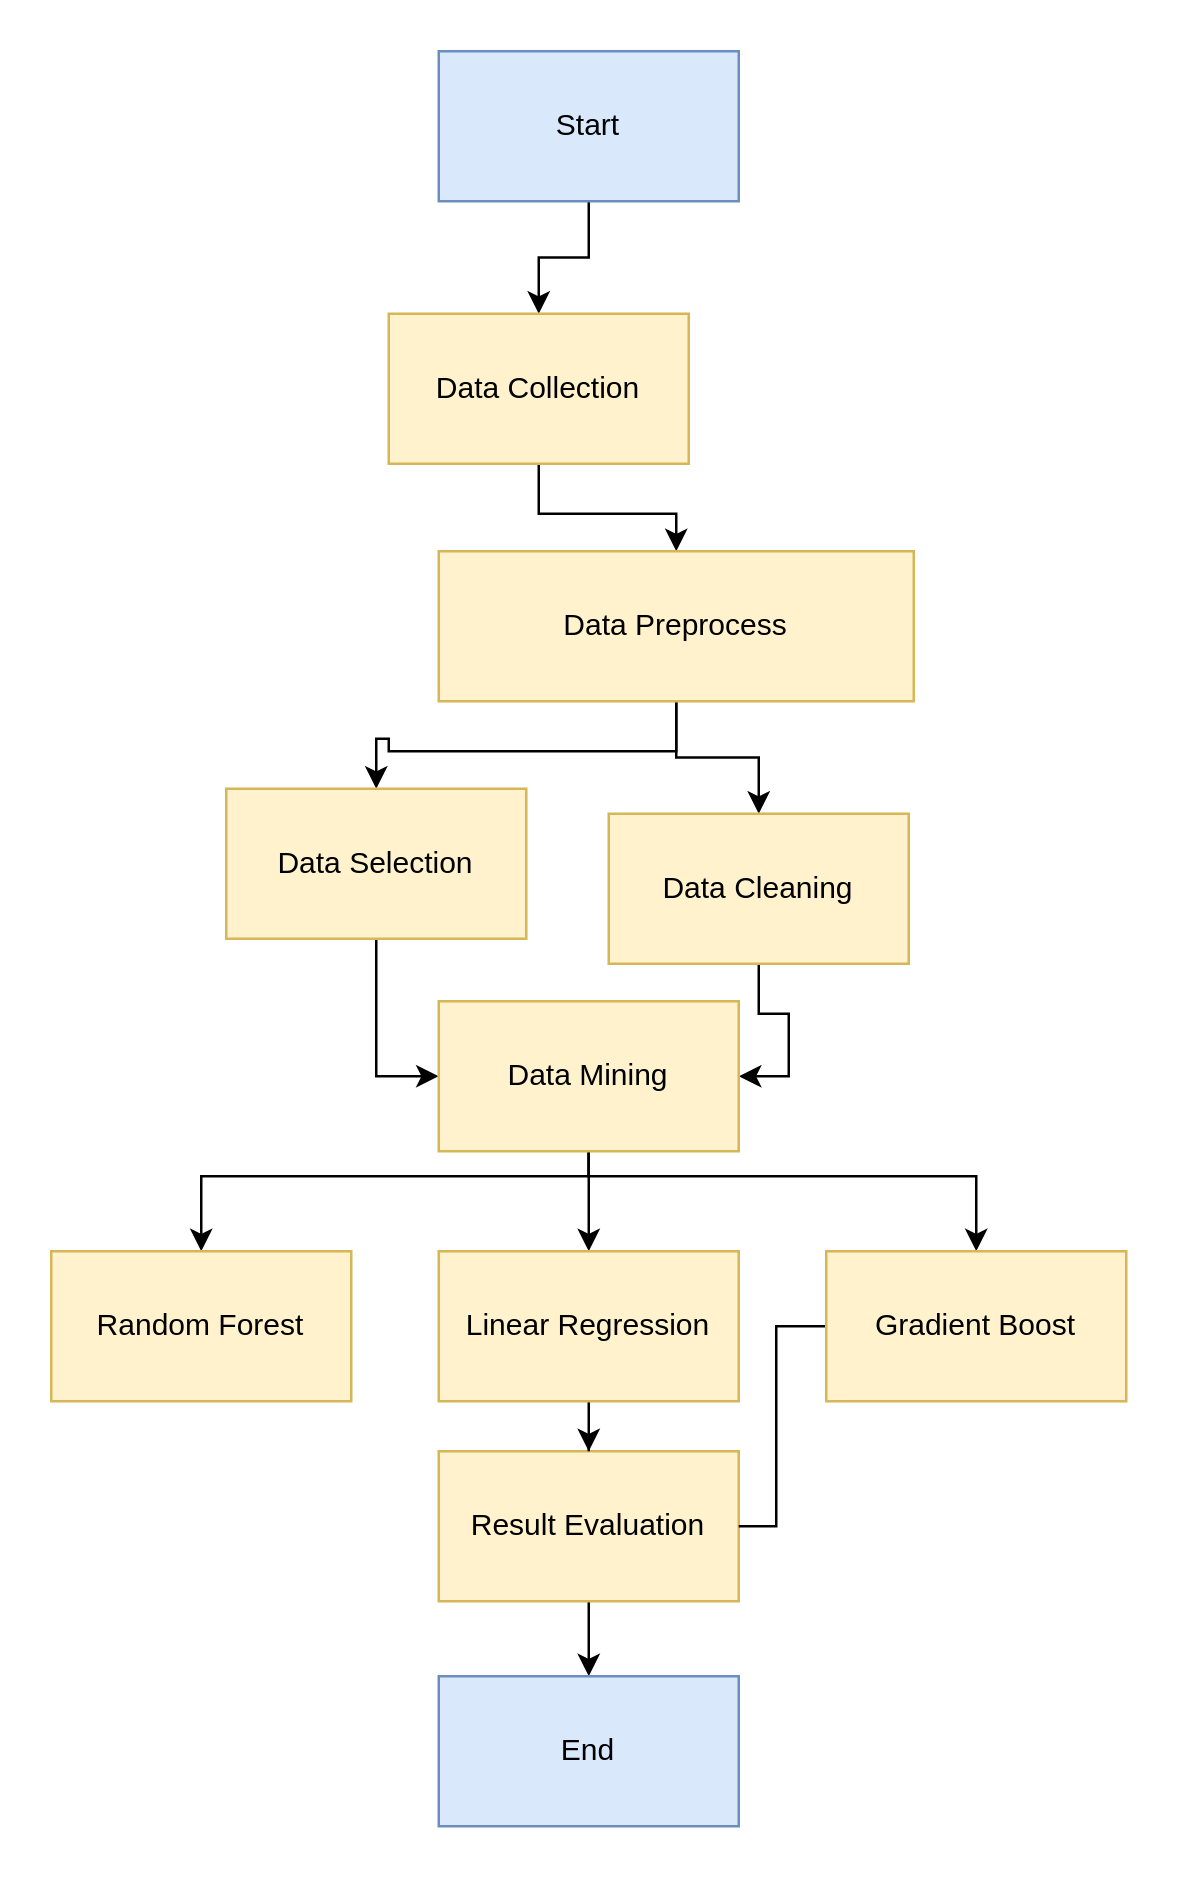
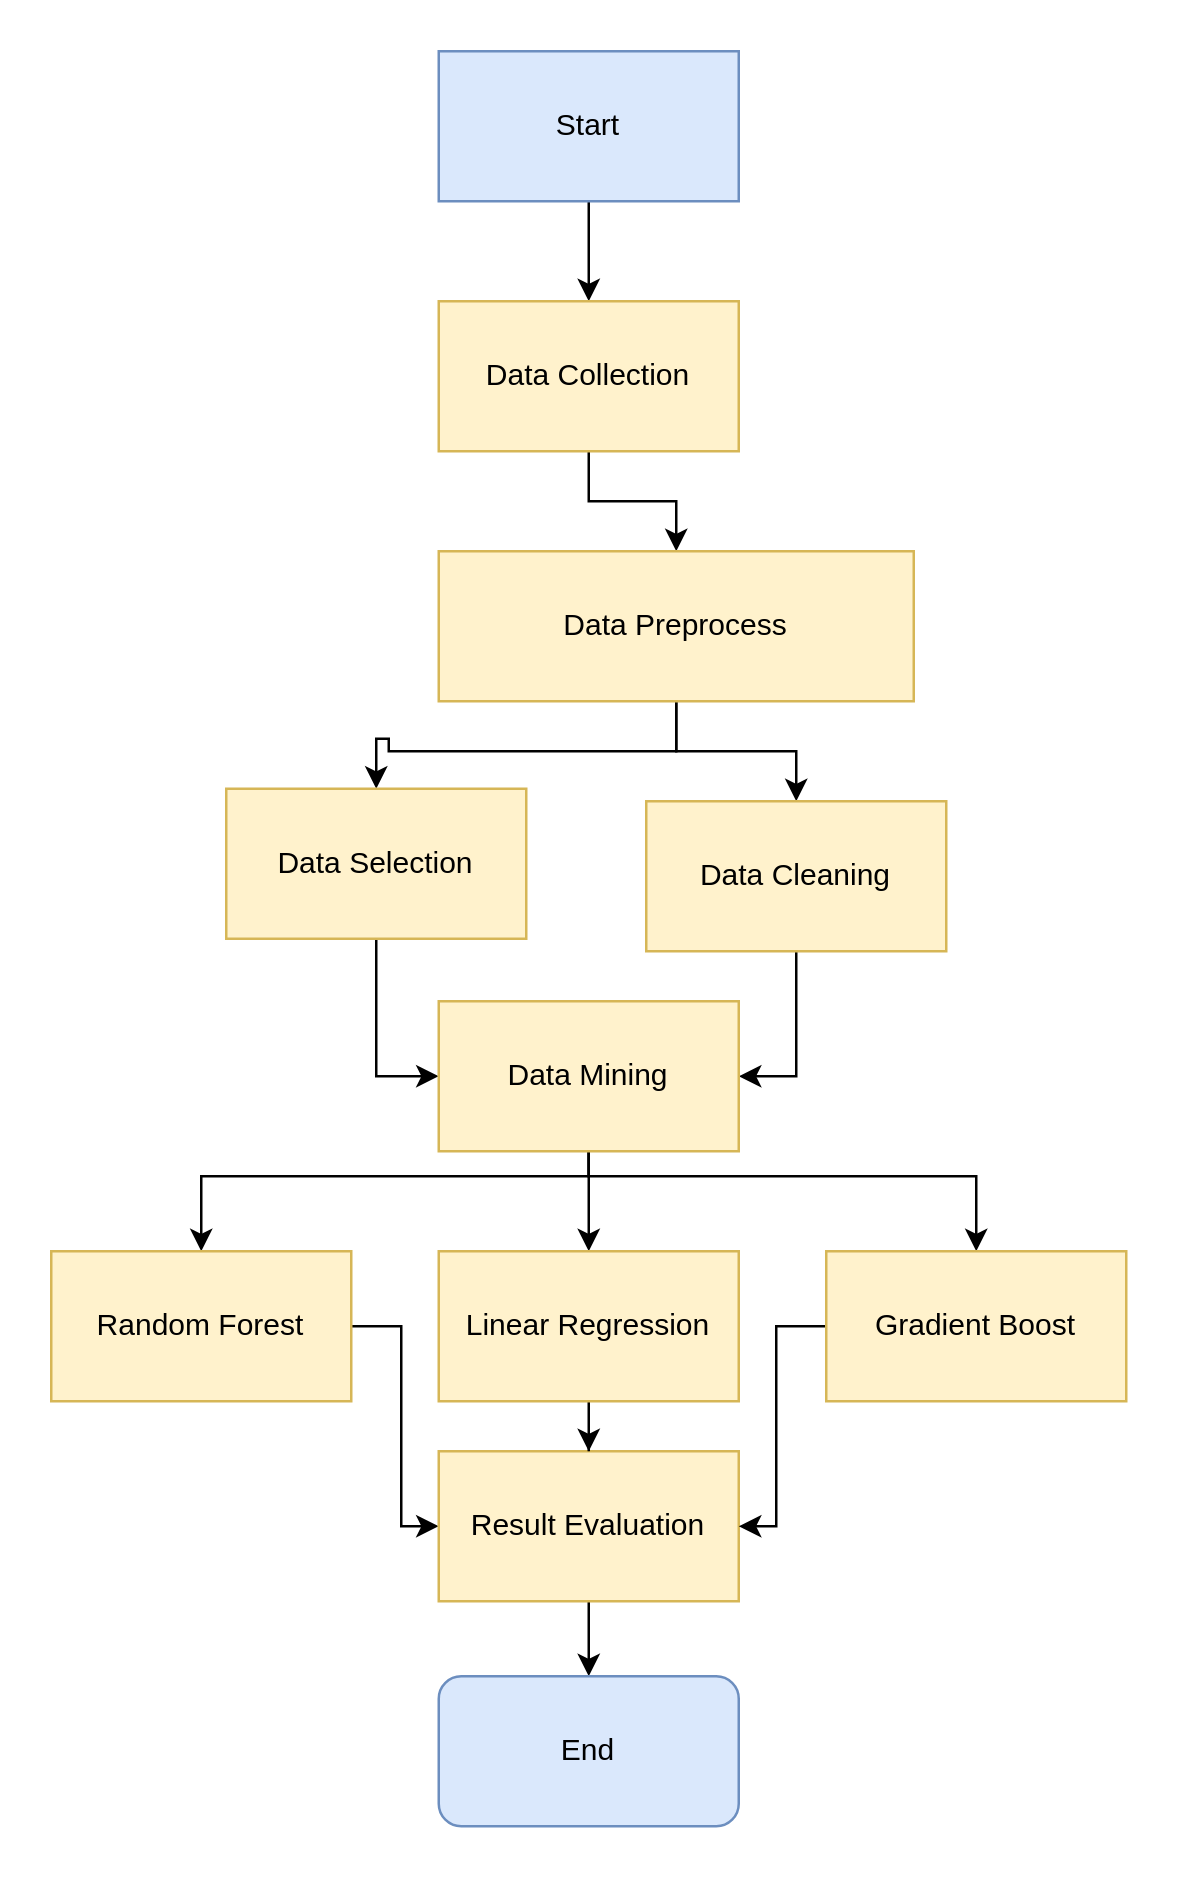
(539, 389) -> (589, 376)
(759, 889) -> (796, 876)
none -> (401, 1411)
(749, 1526) -> (757, 1526)
(589, 1751) -> (589, 1751)
